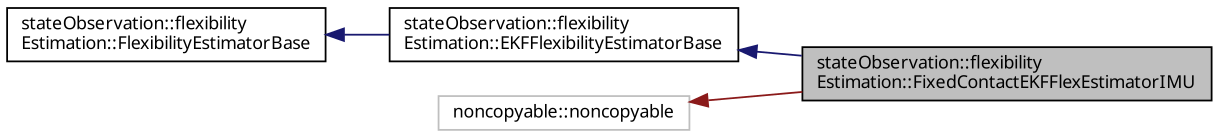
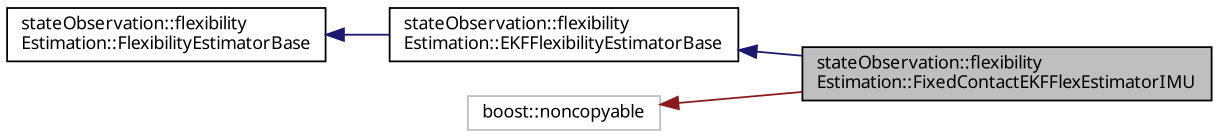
(564, 113) -> (564, 113)
